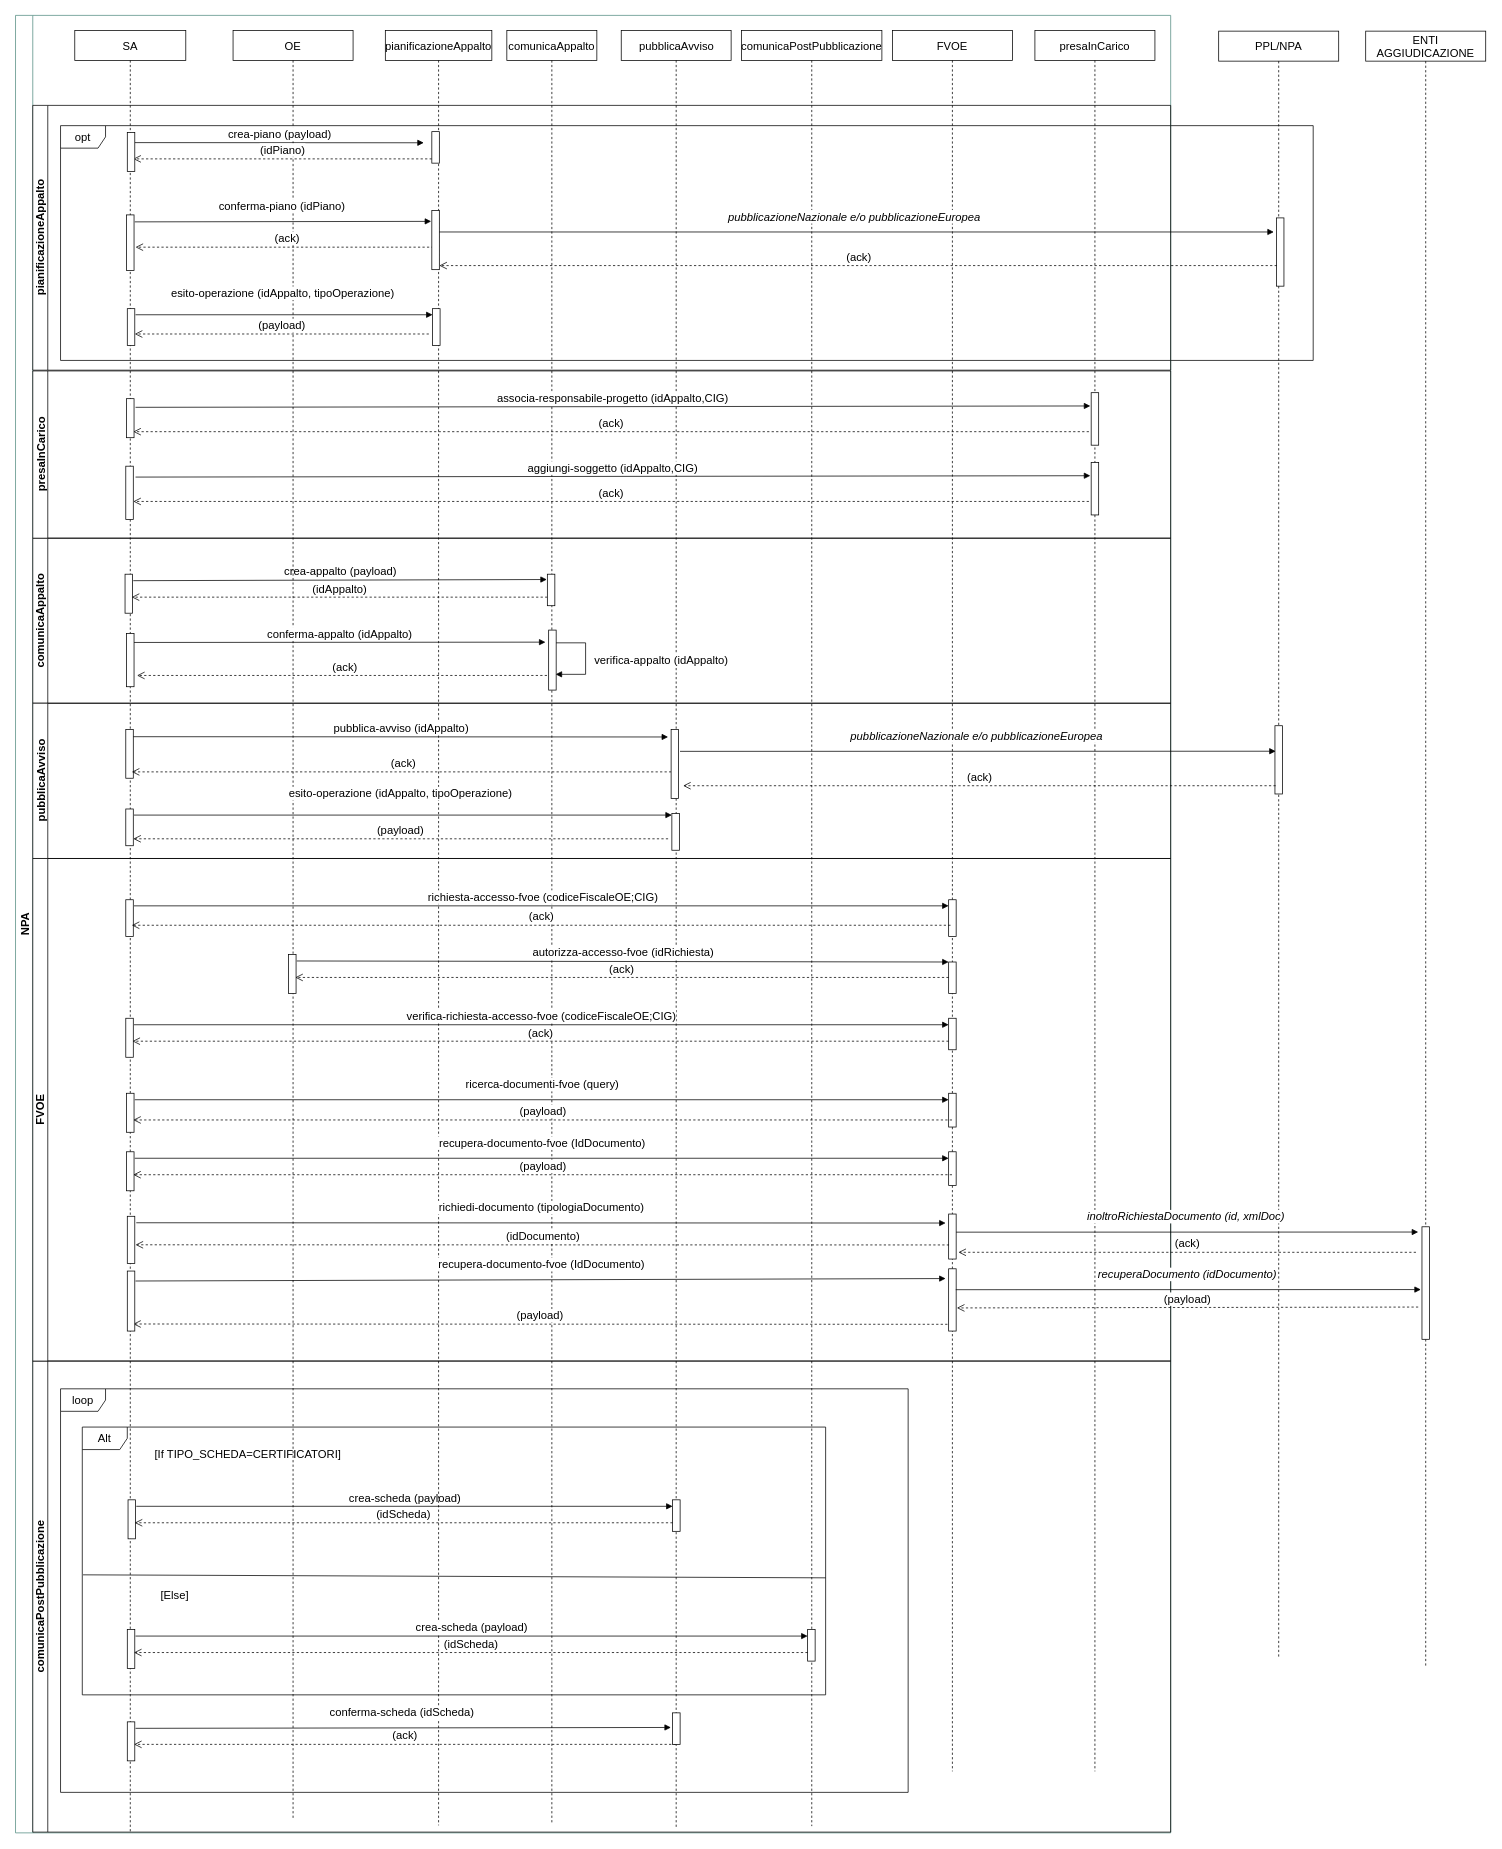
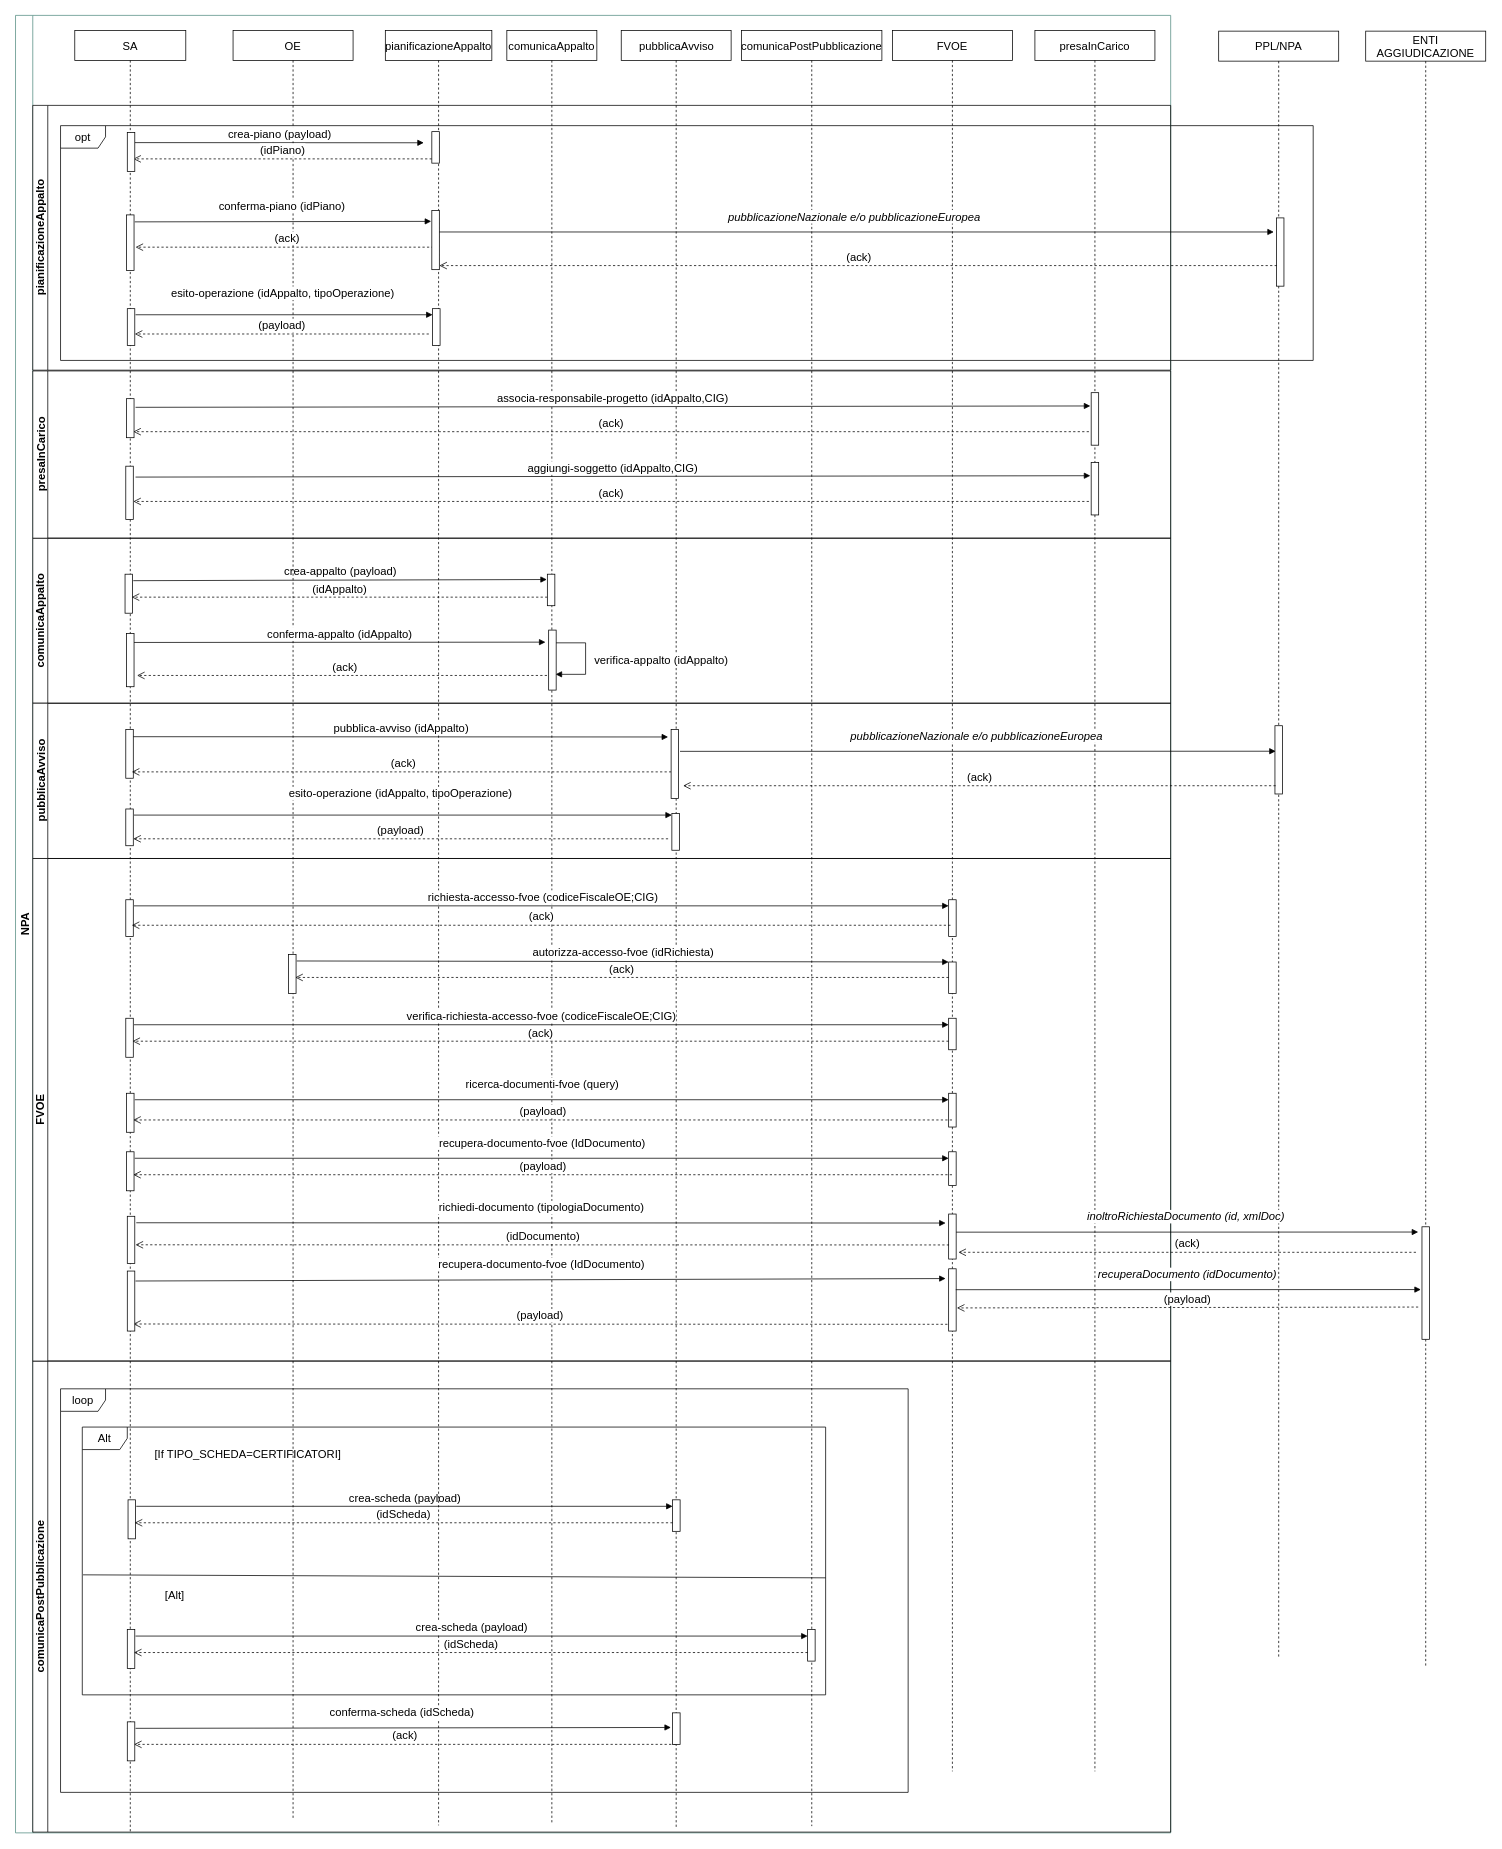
(175, 1595) -> (175, 1595)
